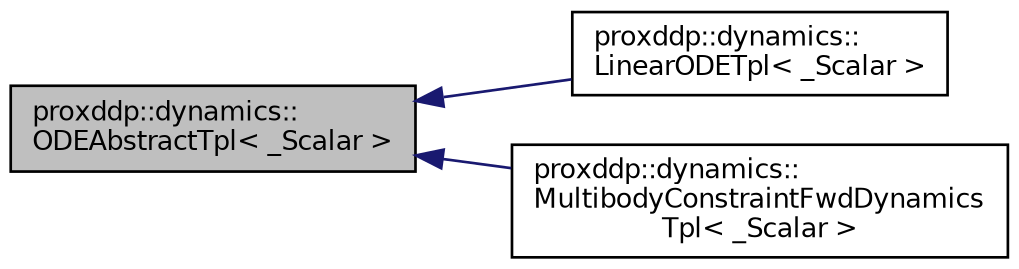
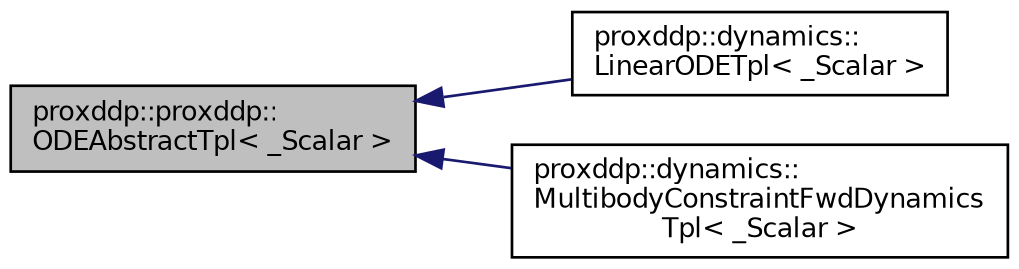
(213, 129) -> (213, 129)
